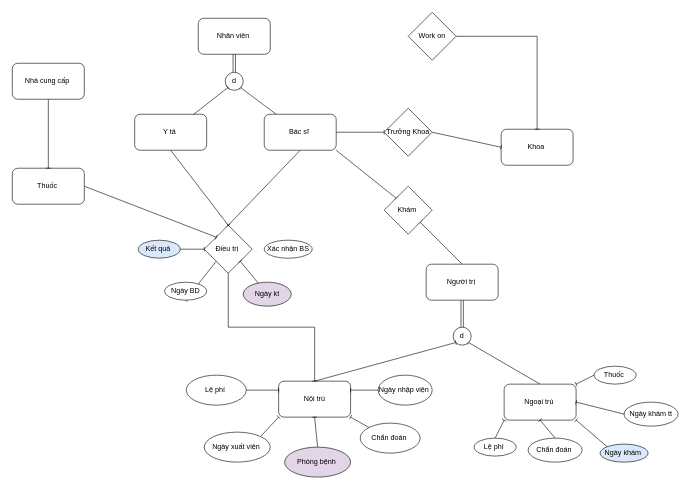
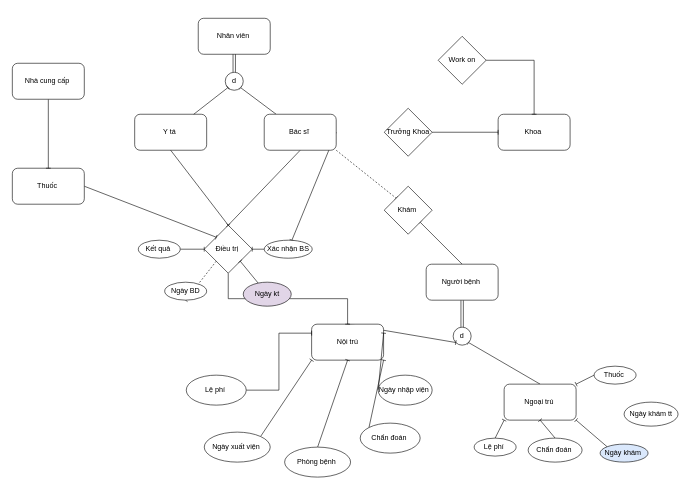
(432, 36) -> (462, 60)
(360, 132) -> (311, 195)
(537, 147) -> (534, 132)
(366, 174) -> (366, 174)
(159, 249) -> (159, 249)
none -> (258, 249)
(207, 273) -> (207, 273)
(462, 282) -> (462, 282)
(315, 399) -> (348, 342)
(601, 408) -> none
(318, 462) -> (318, 462)
